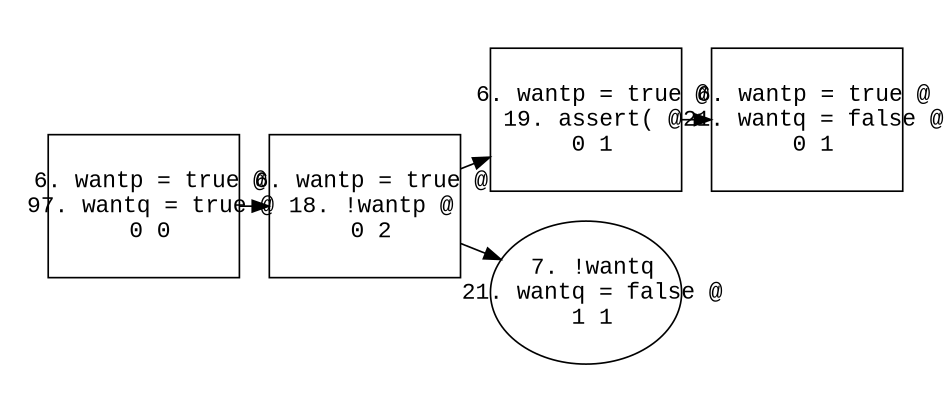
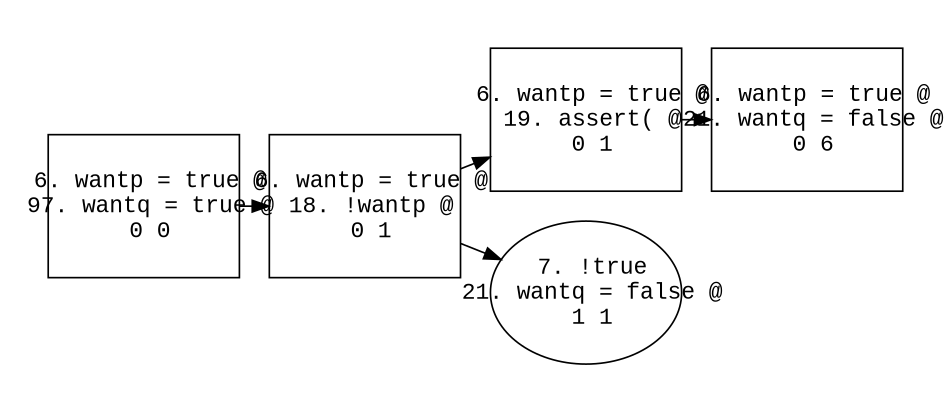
(807, 120) -> (807, 120)
(365, 206) -> (365, 206)
(586, 293) -> (586, 293)
